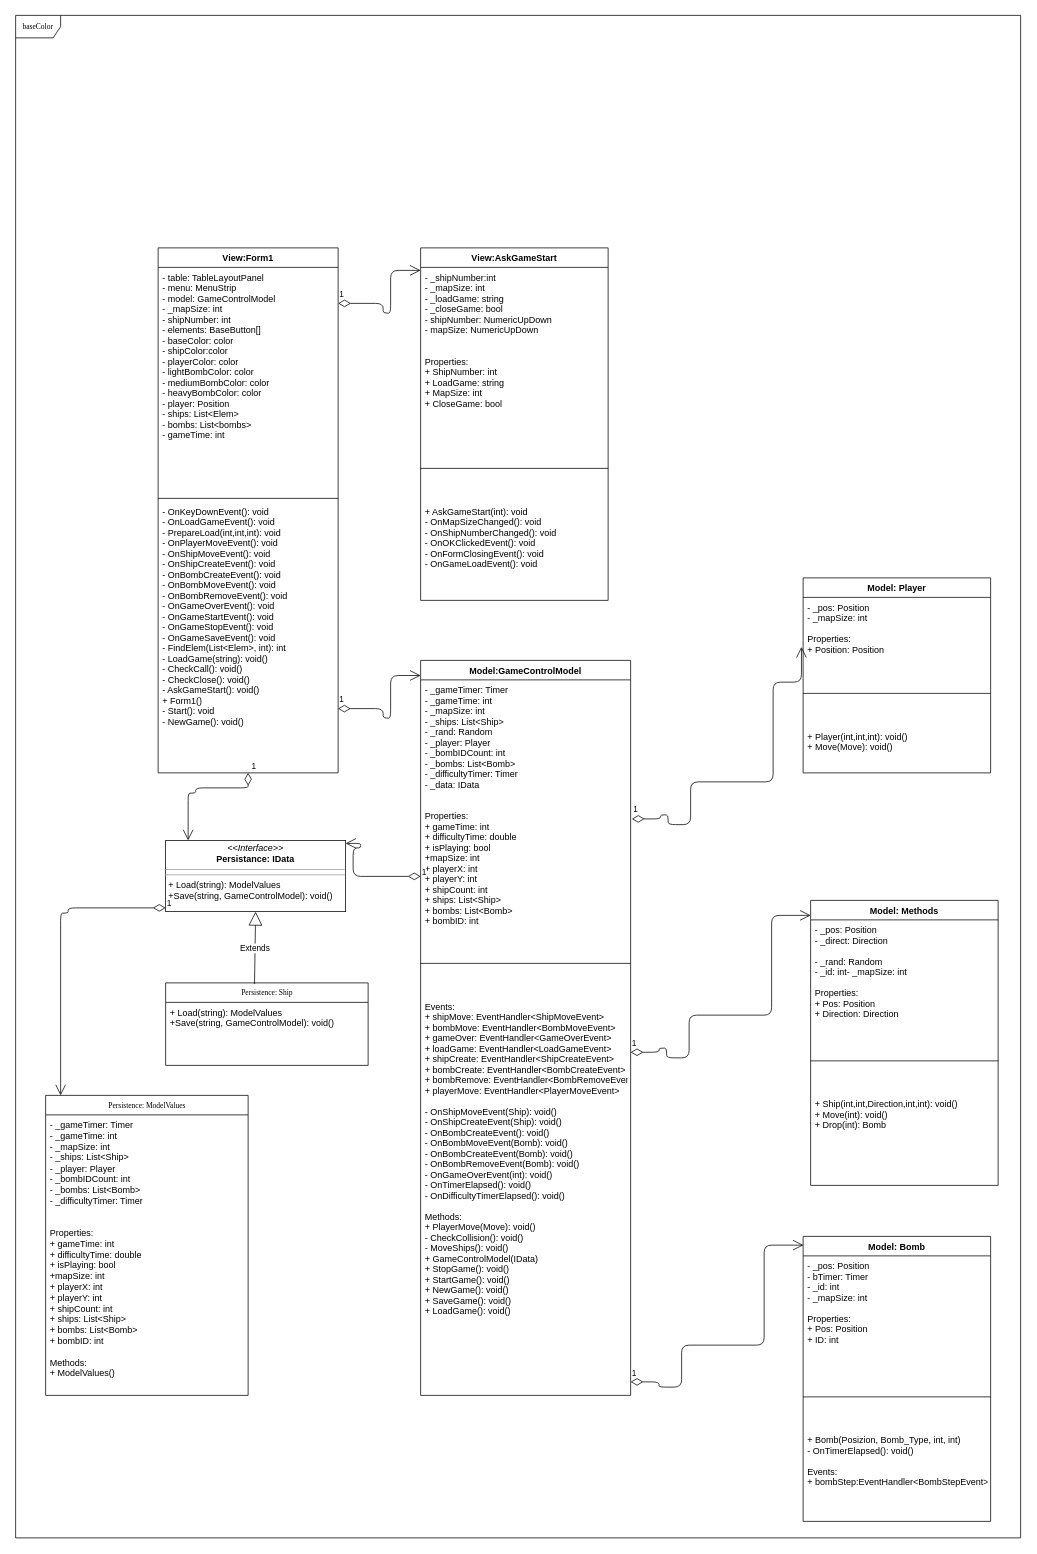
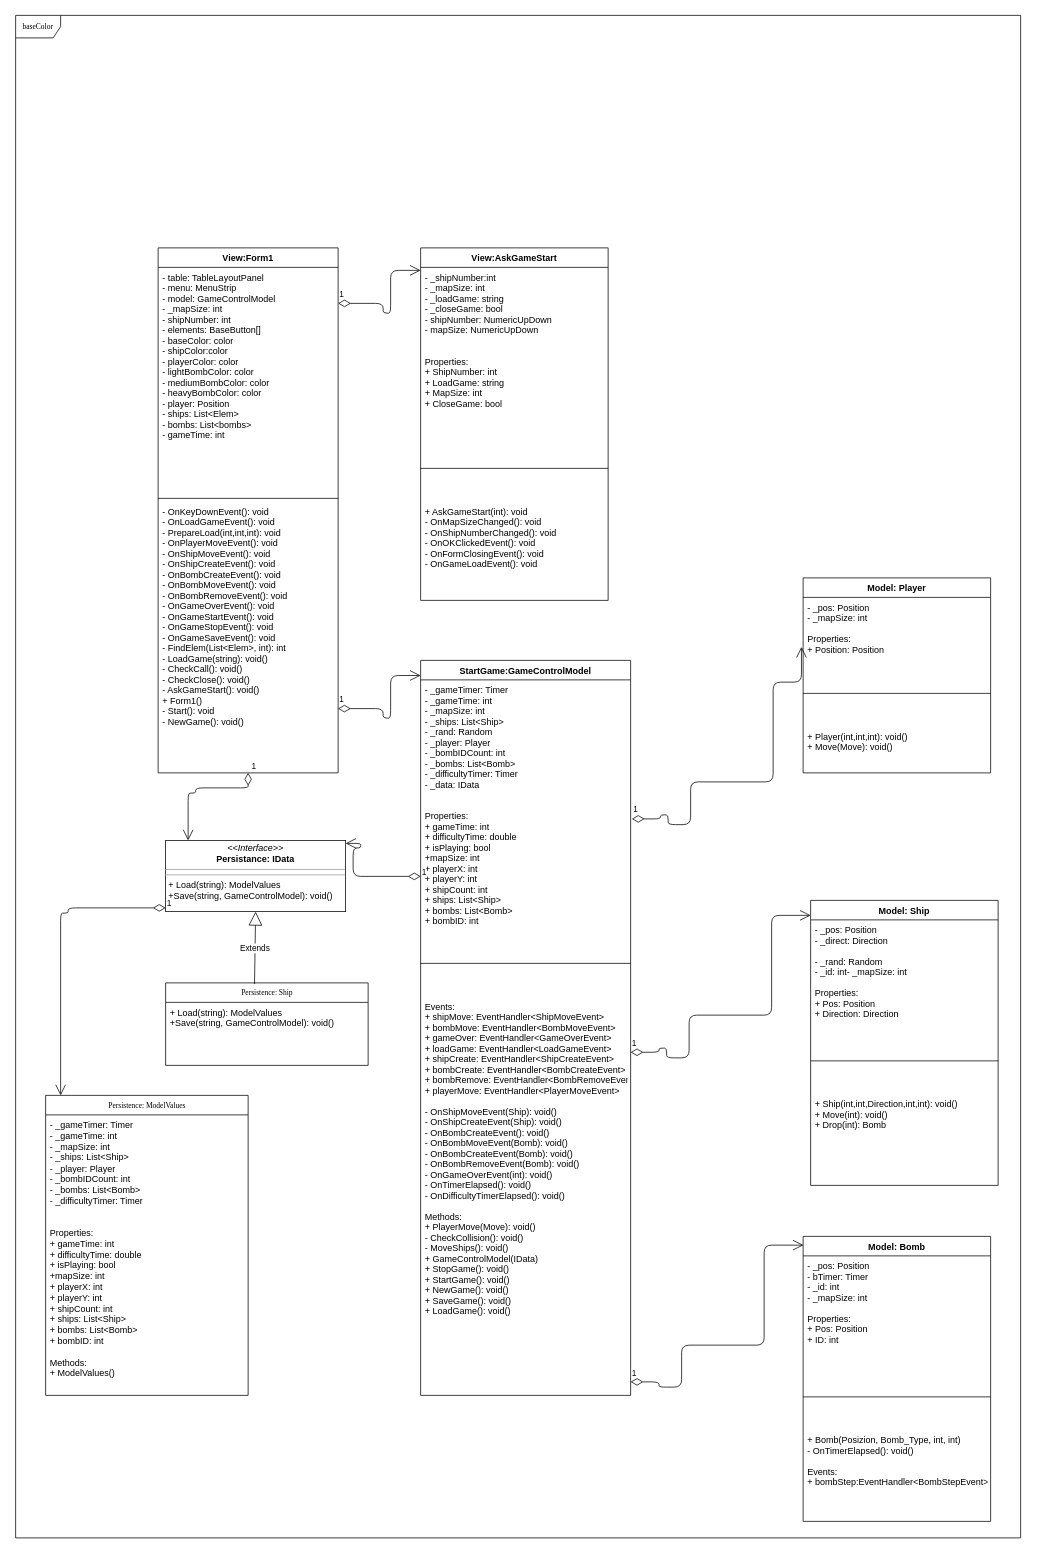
(525, 671) -> (525, 671)
(904, 911) -> (904, 911)
